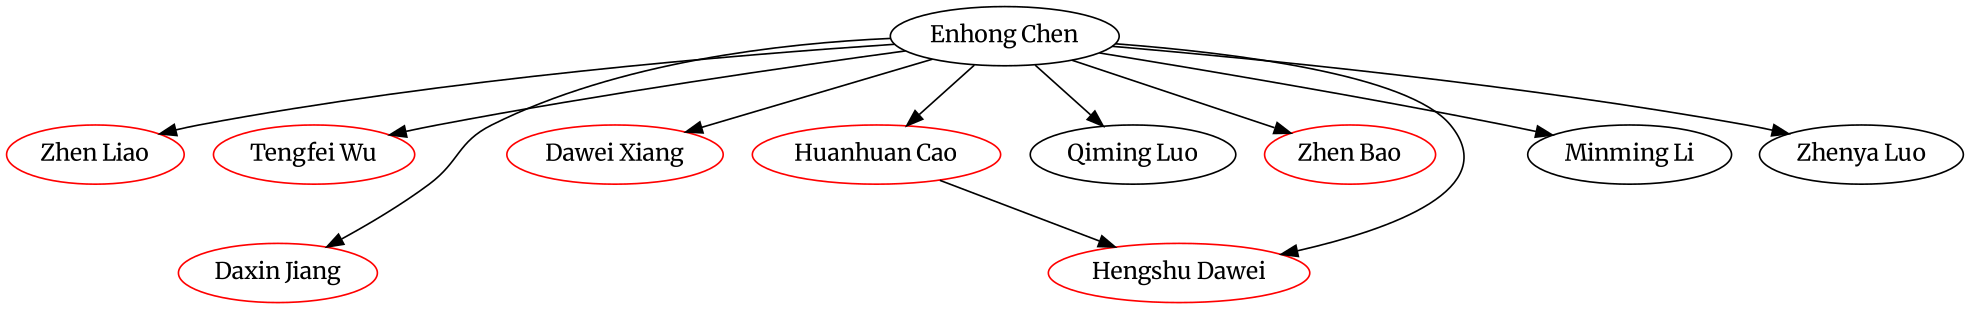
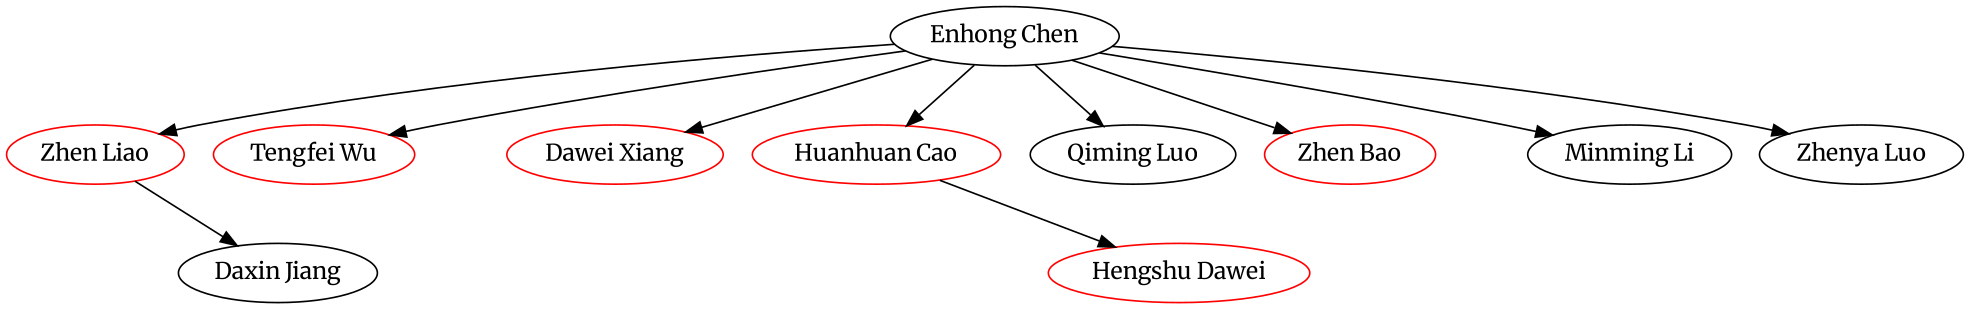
(594, 85) -> (179, 209)
(1403, 95) -> none
(278, 273) -> (278, 273)
